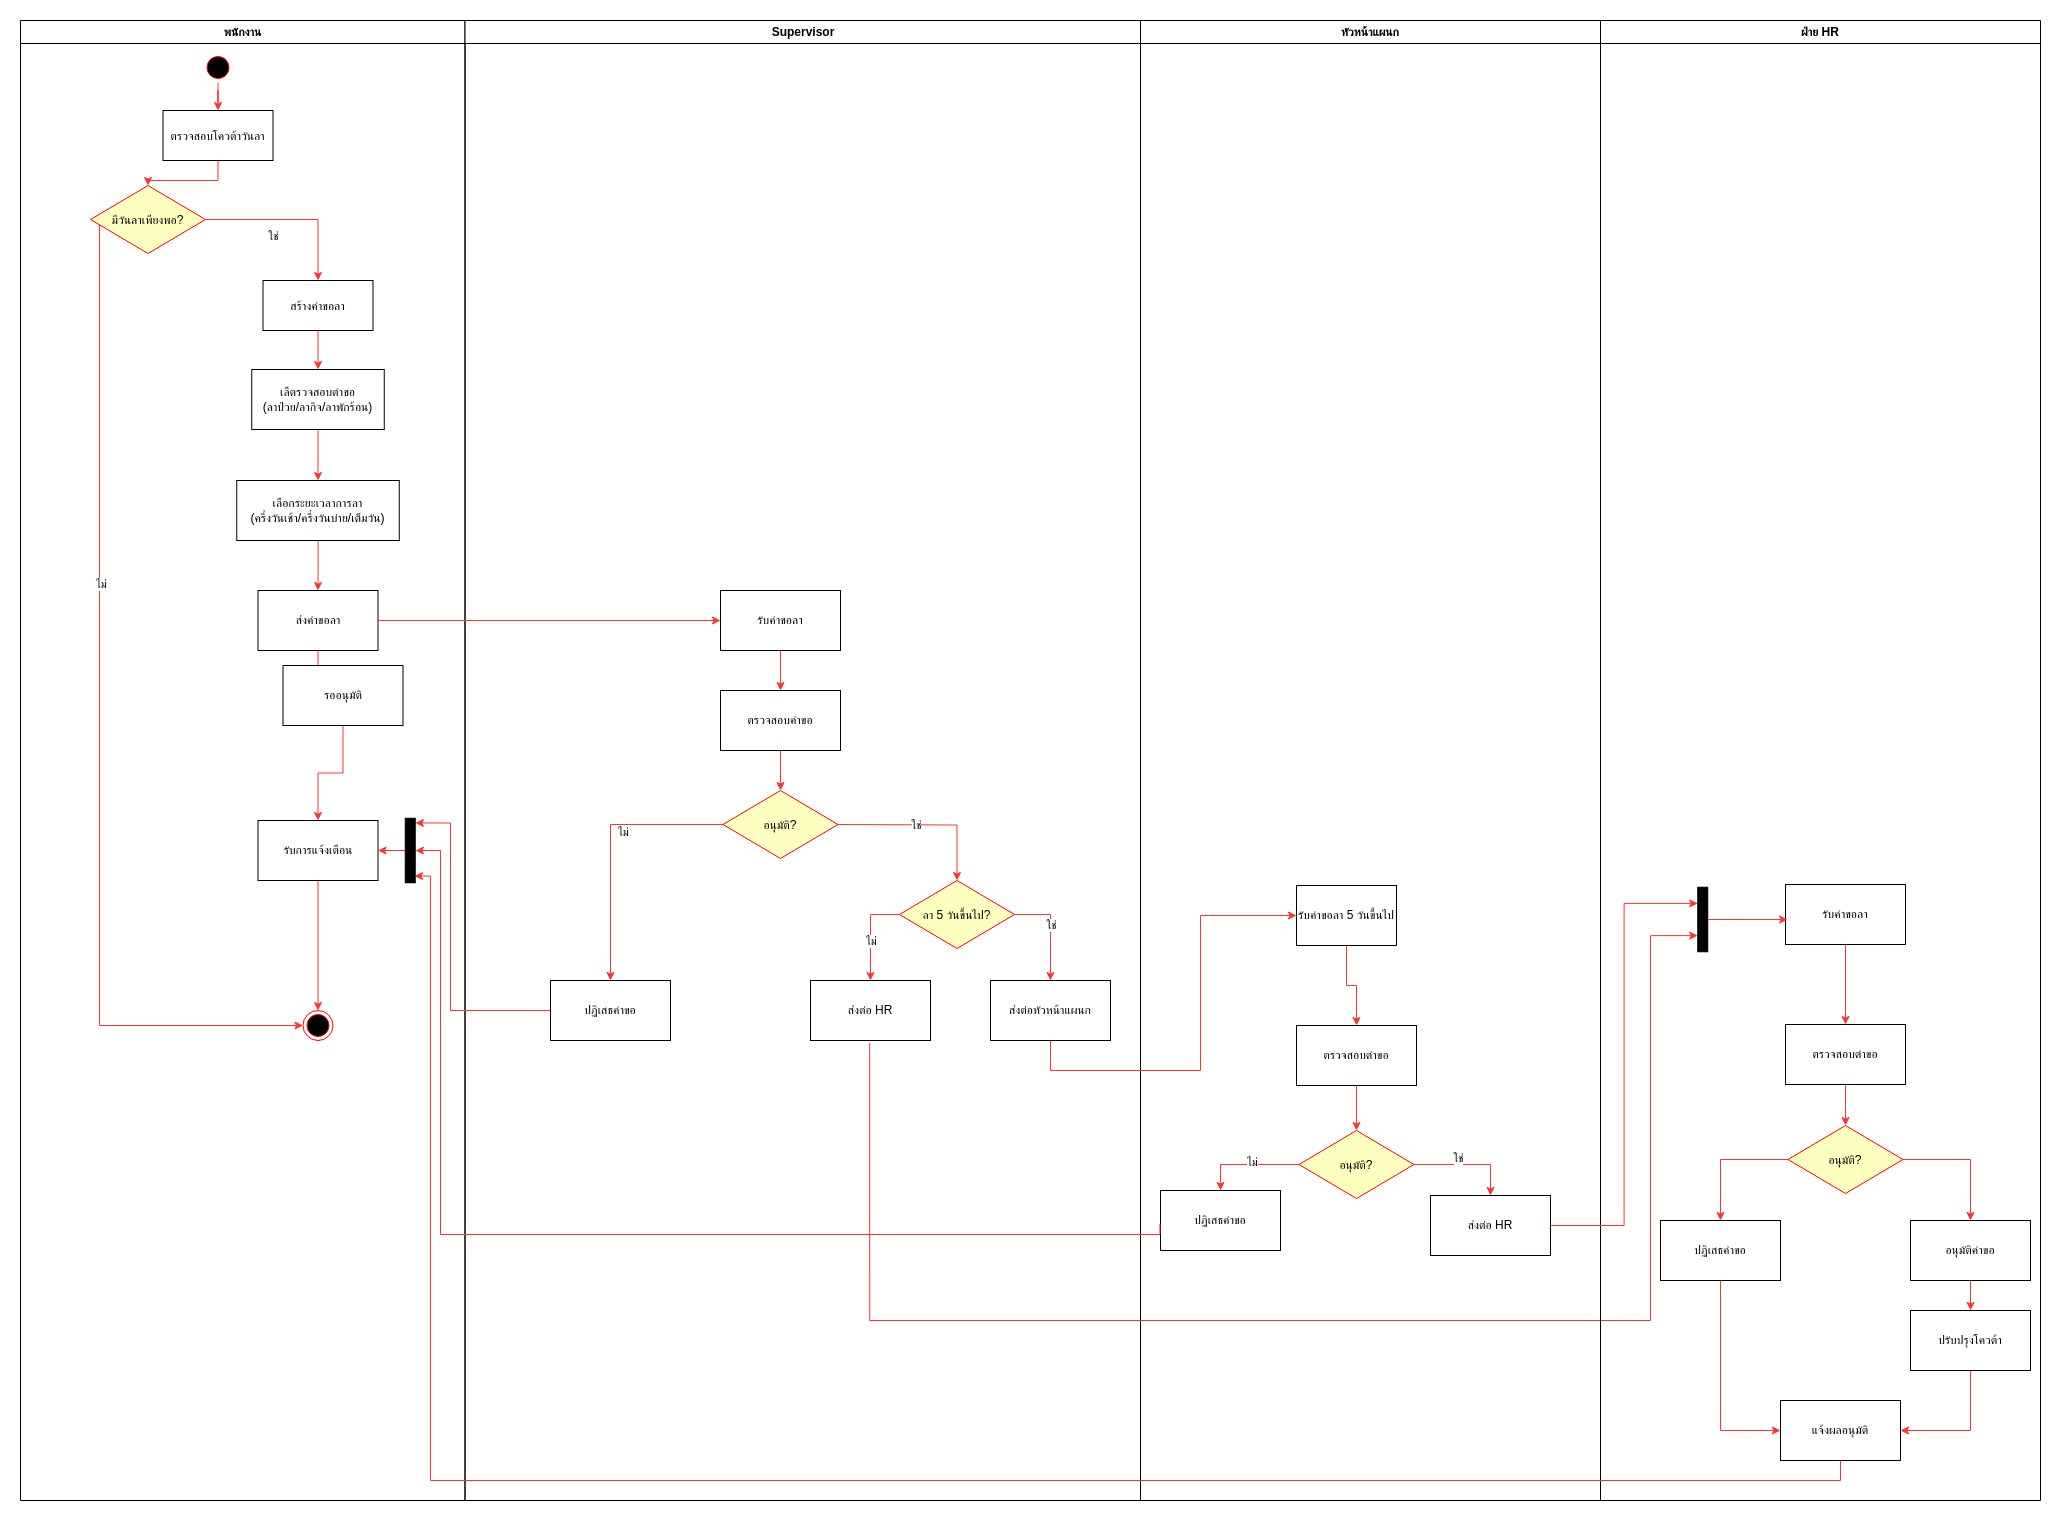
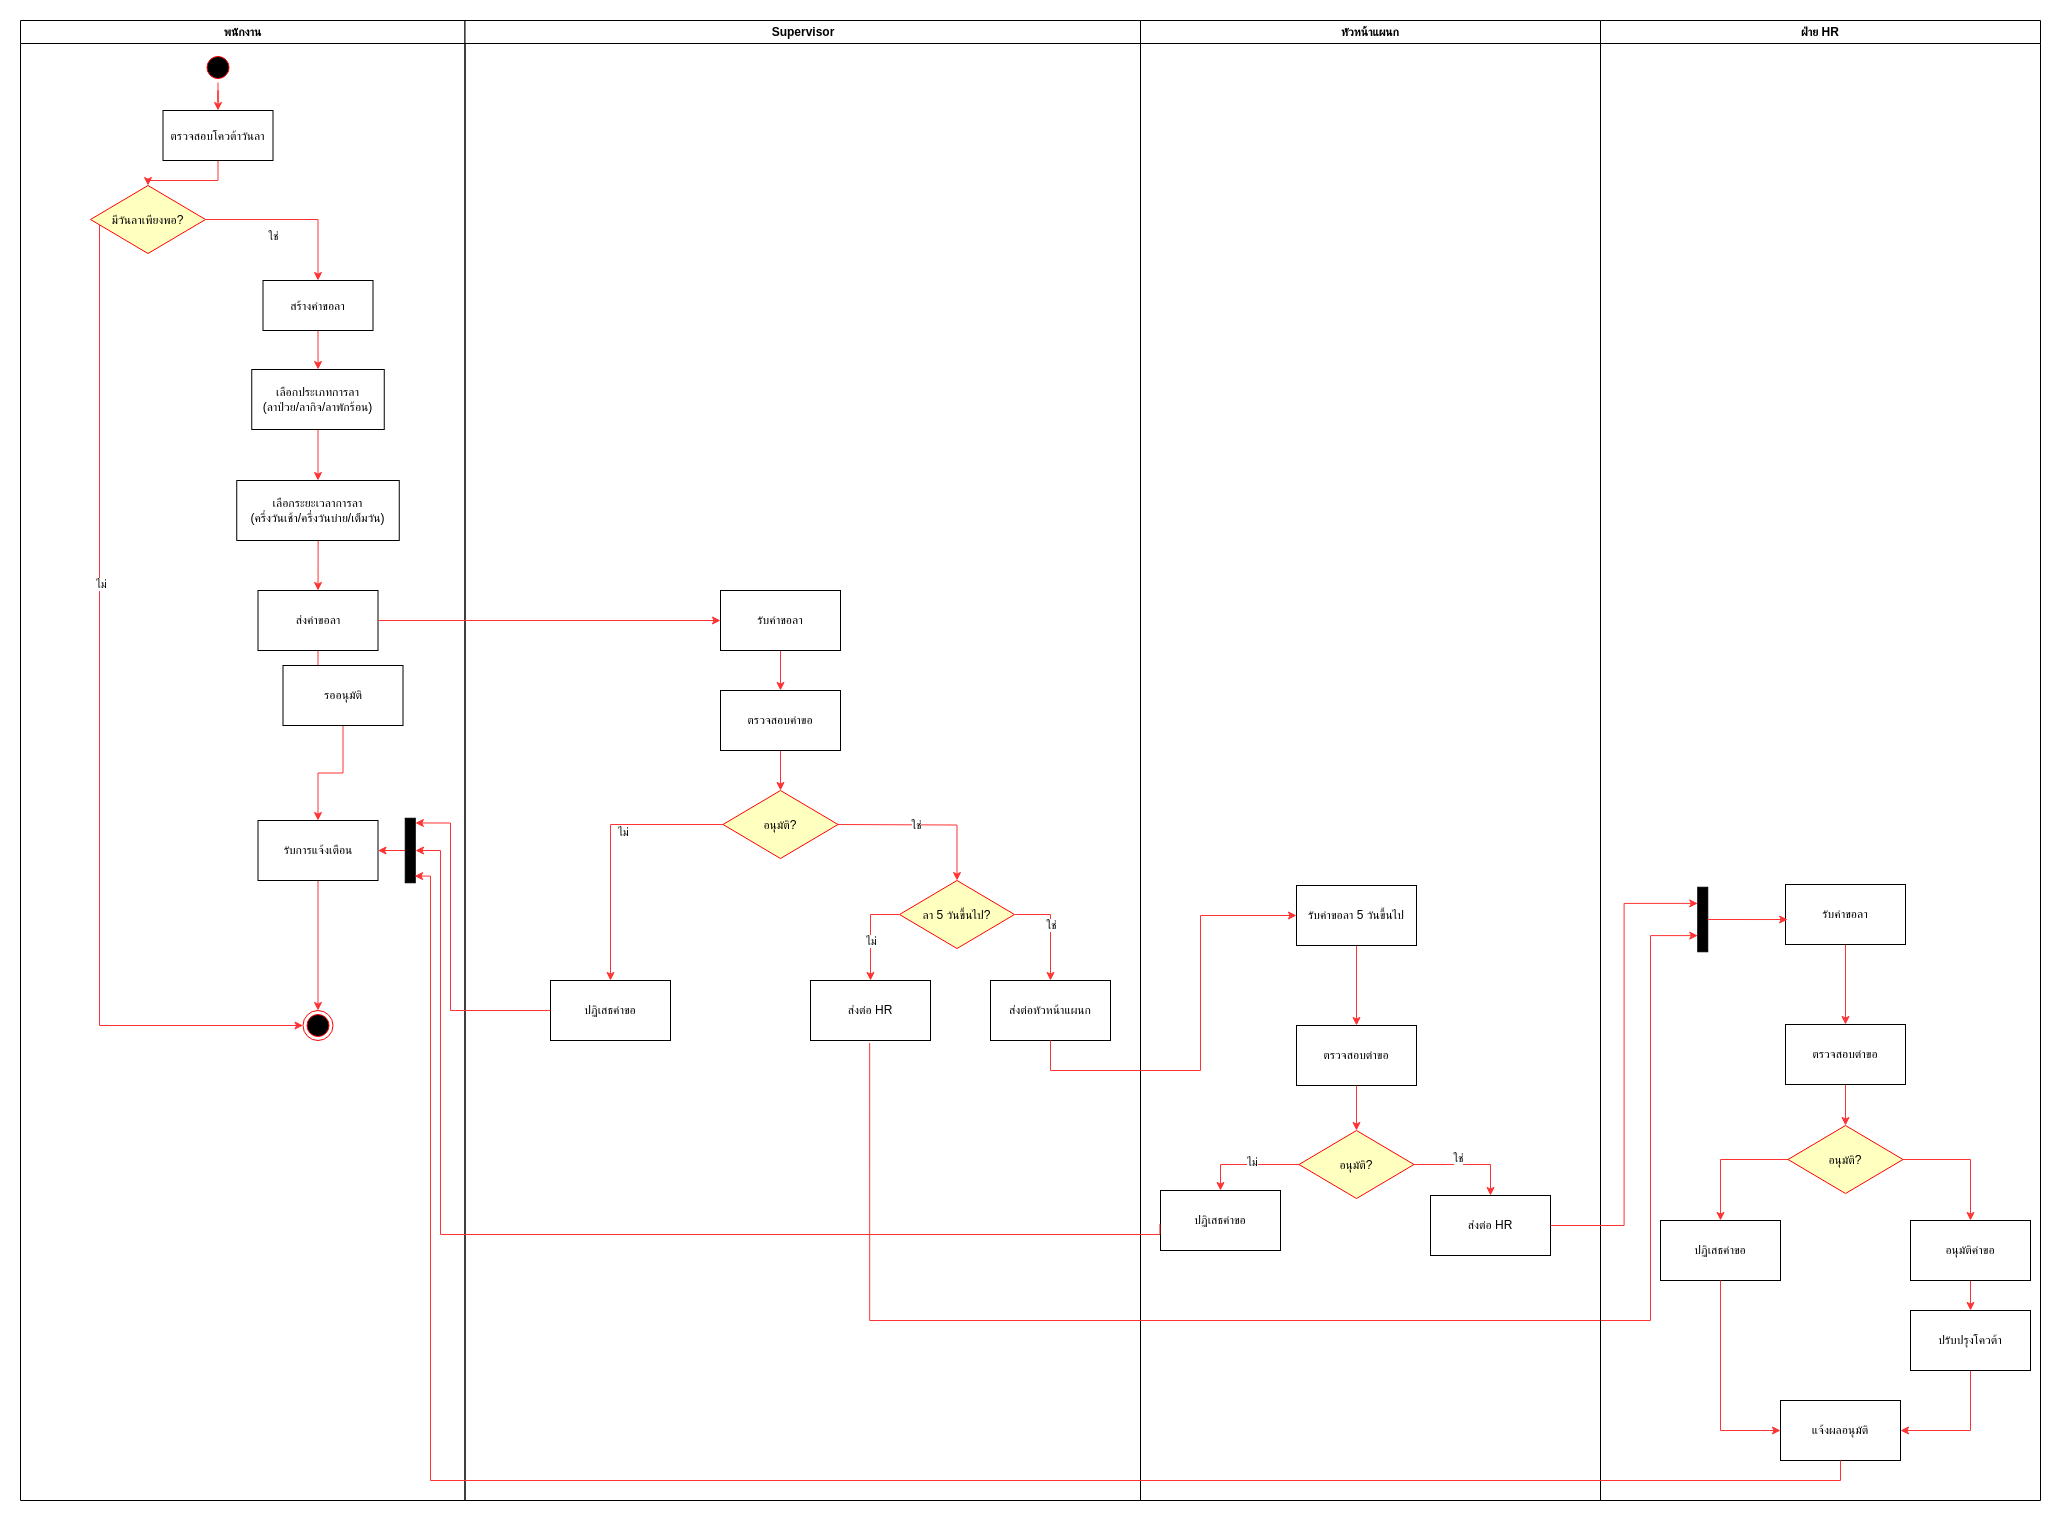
(318, 400) -> (318, 400)
(1347, 916) -> (1357, 916)
